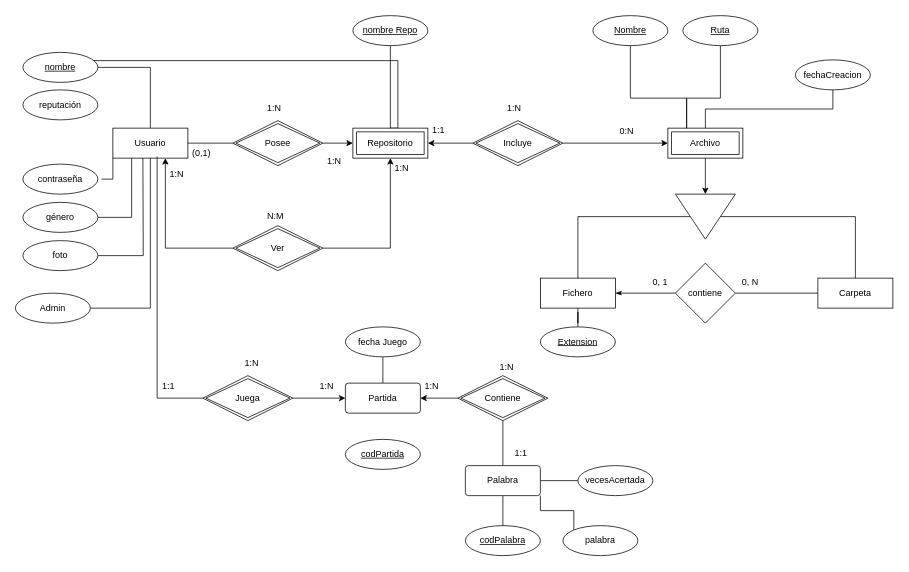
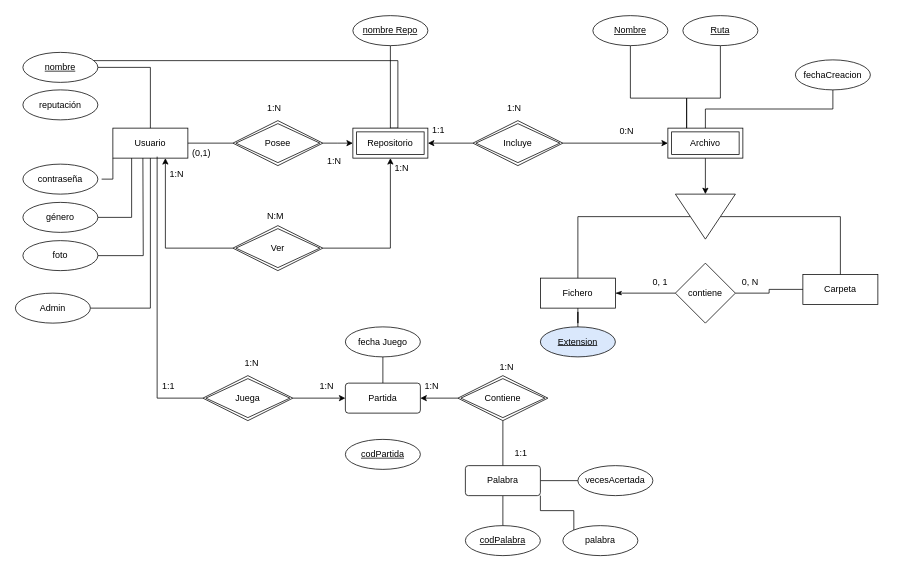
(855, 293) -> (840, 289)
(578, 342) -> (578, 342)
